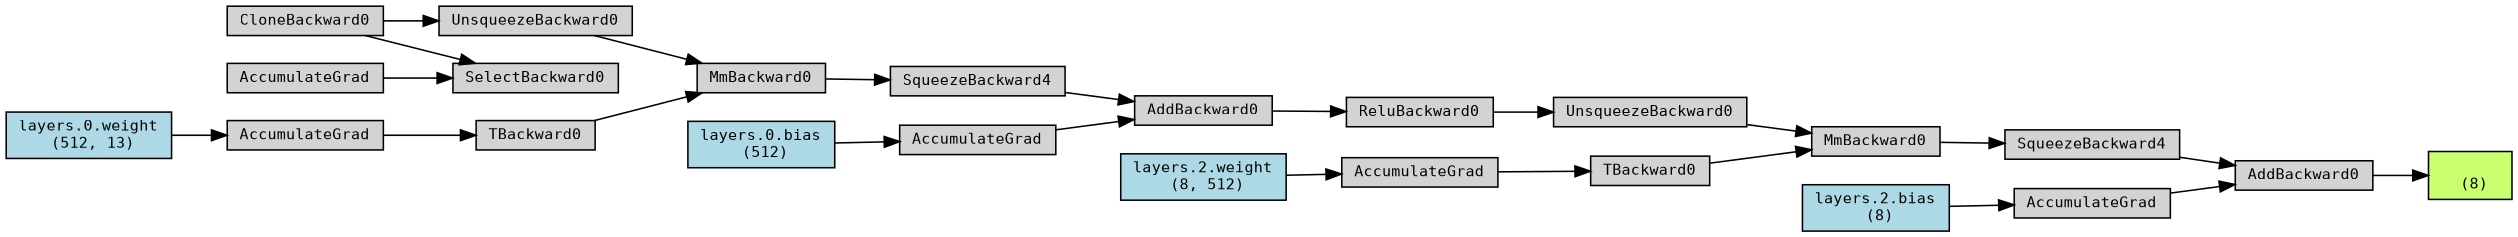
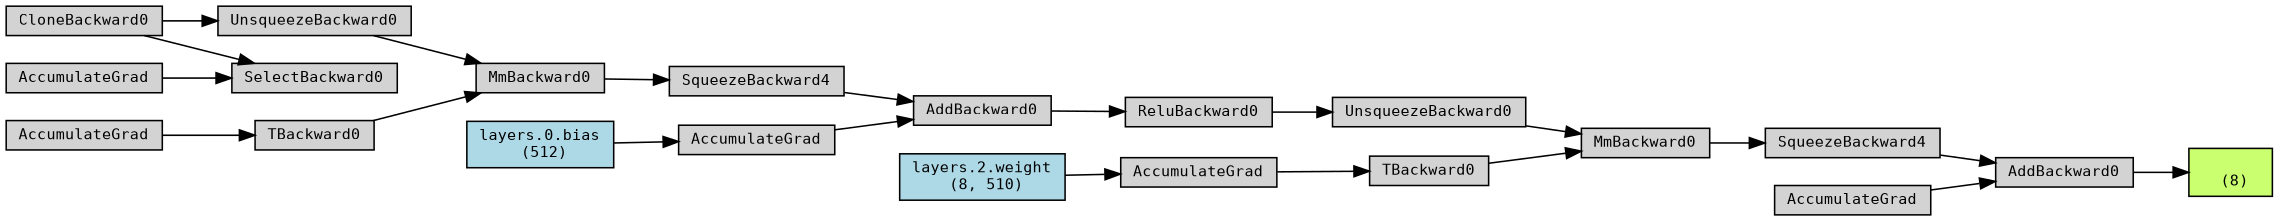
(89, 135) -> none
(1203, 177) -> (982, 177)
(1876, 208) -> none
